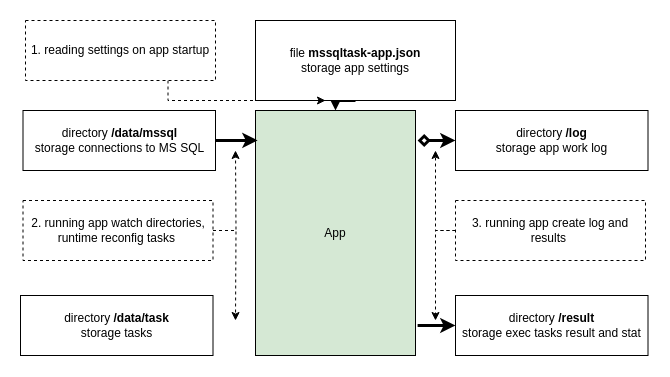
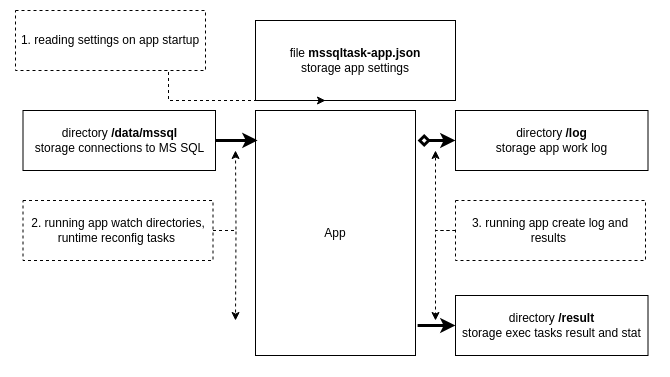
(121, 51) -> (111, 41)
(346, 101) -> none
(336, 233) -> (336, 233)
(117, 326) -> none
